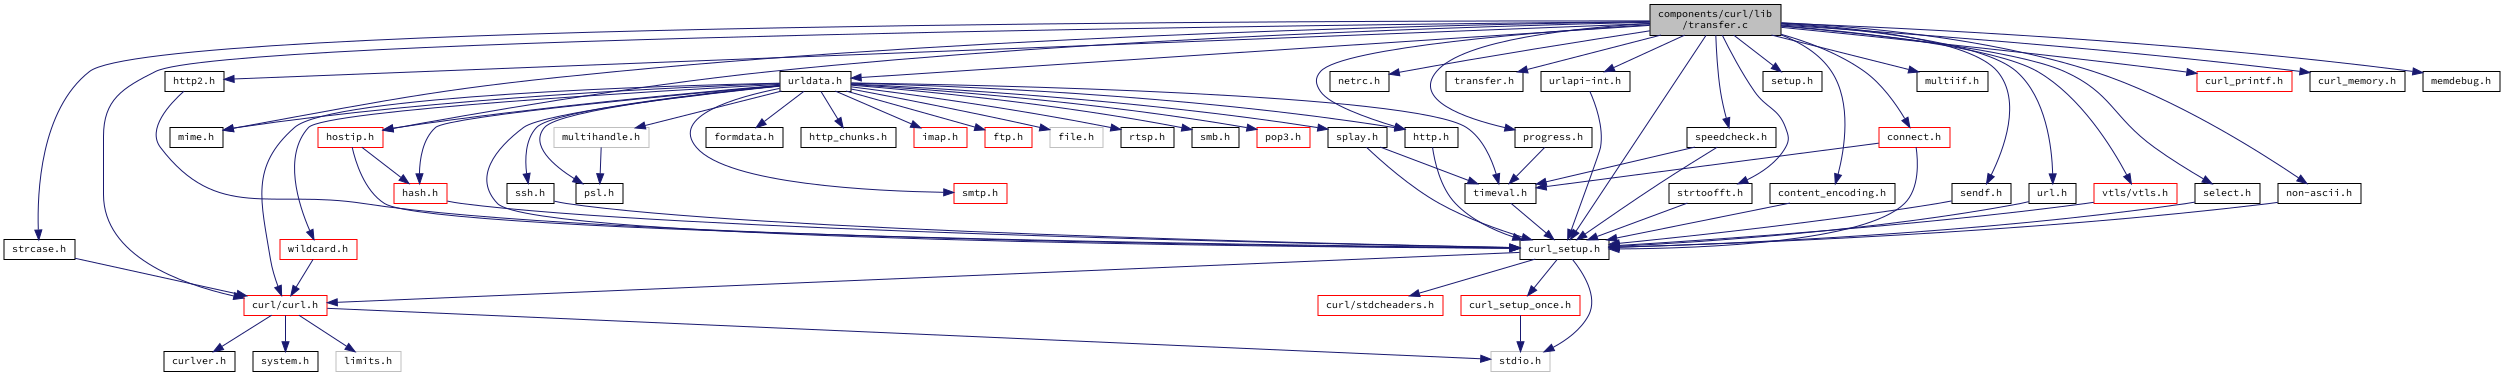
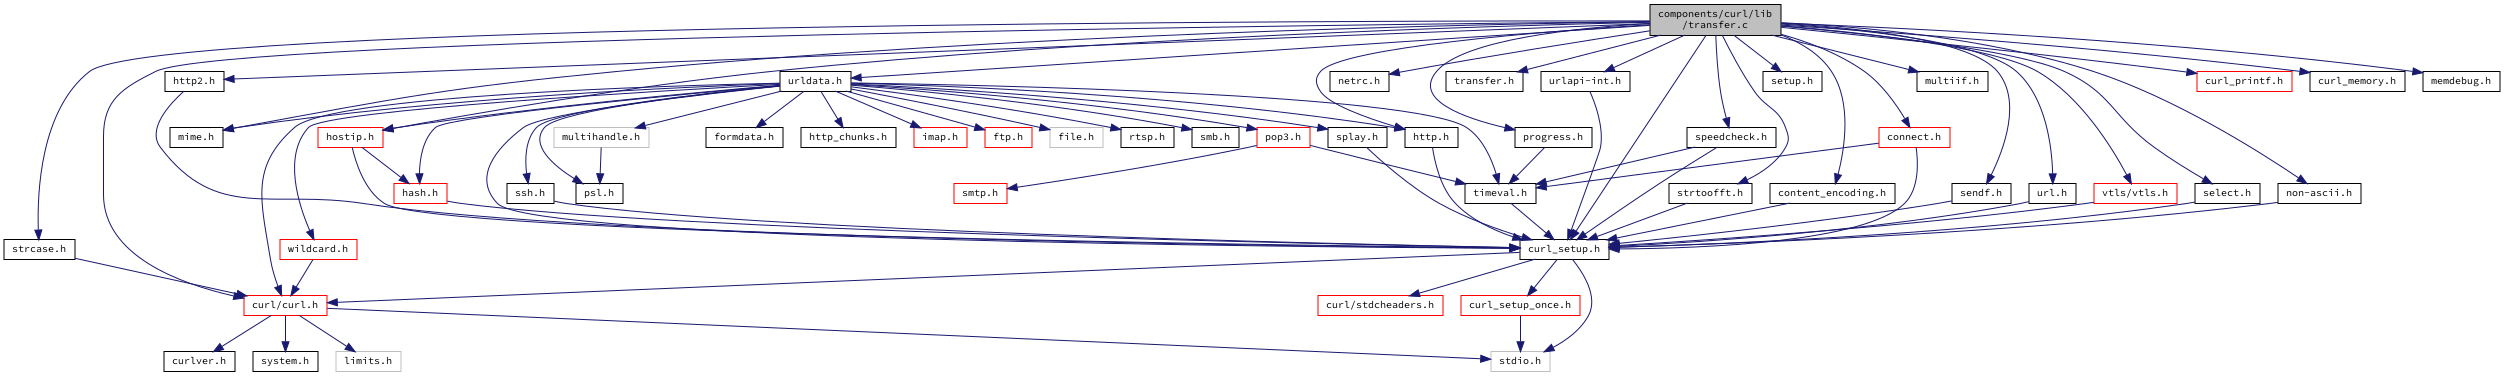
(1424, 164) -> (1372, 161)
(757, 174) -> (1137, 168)
